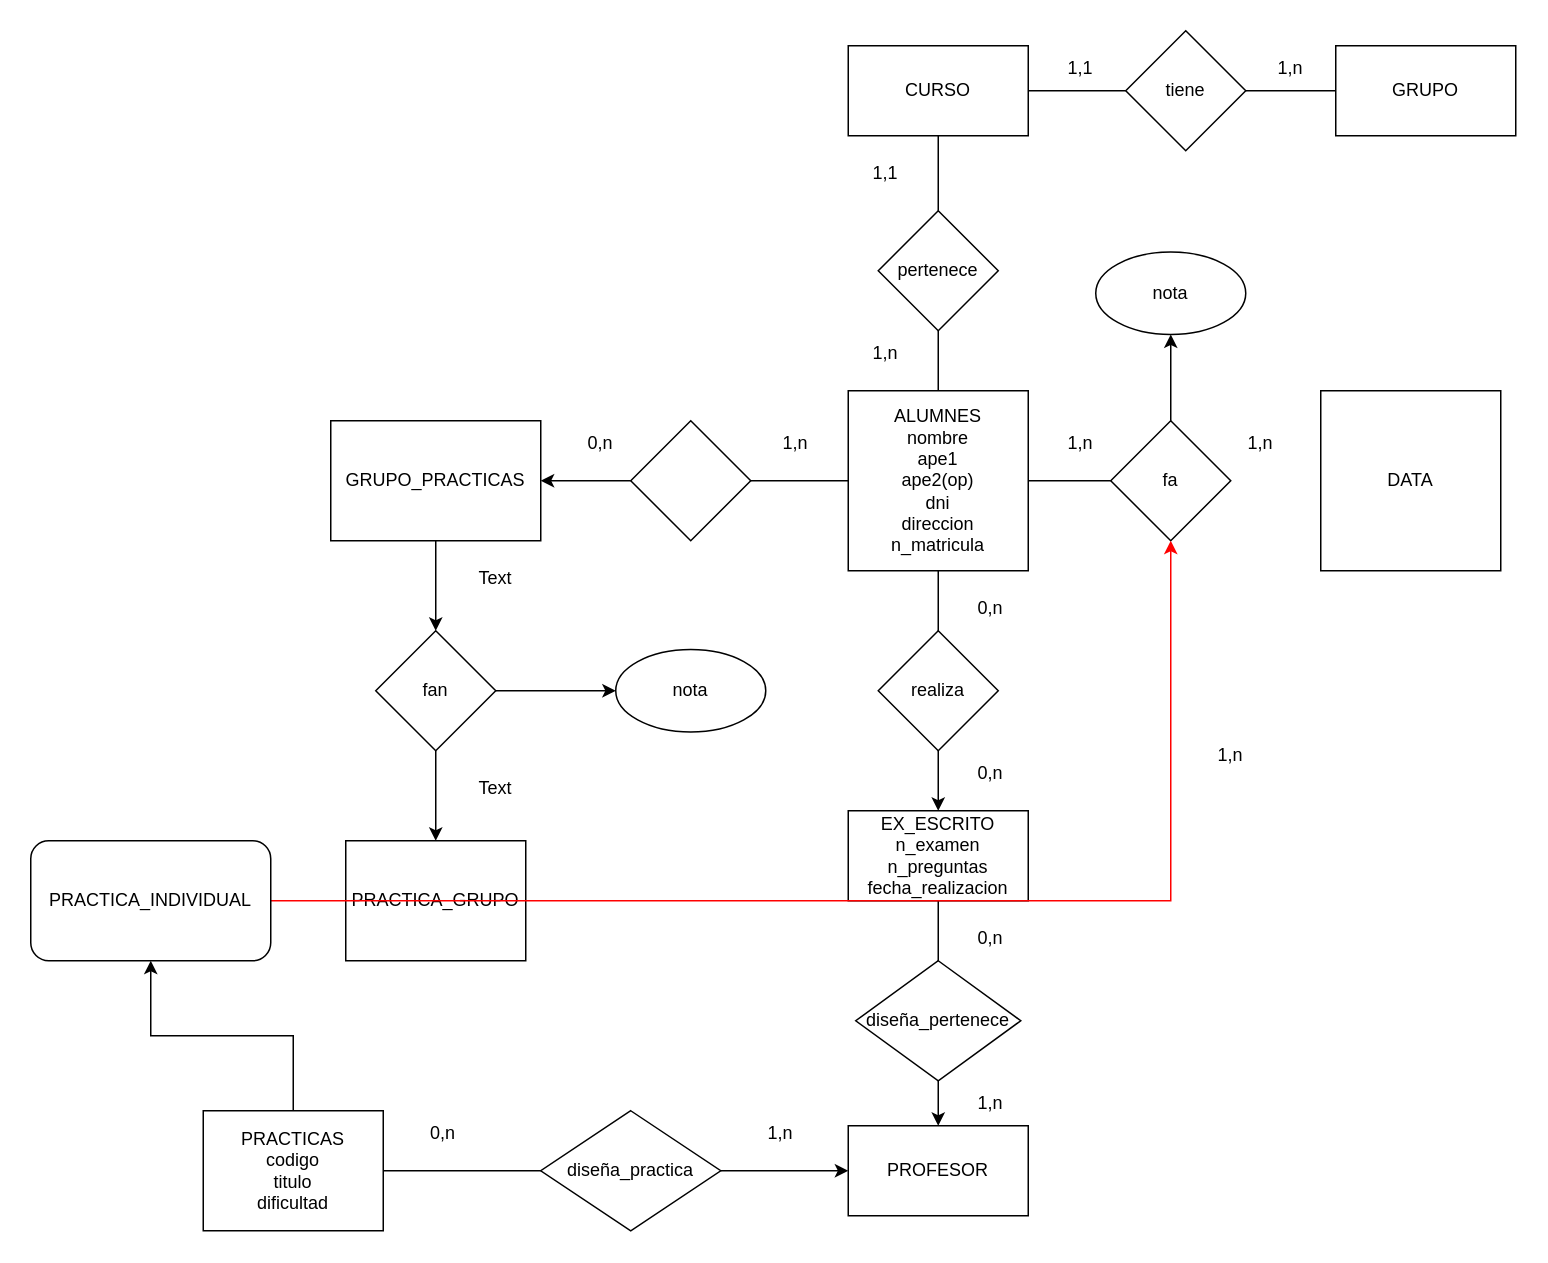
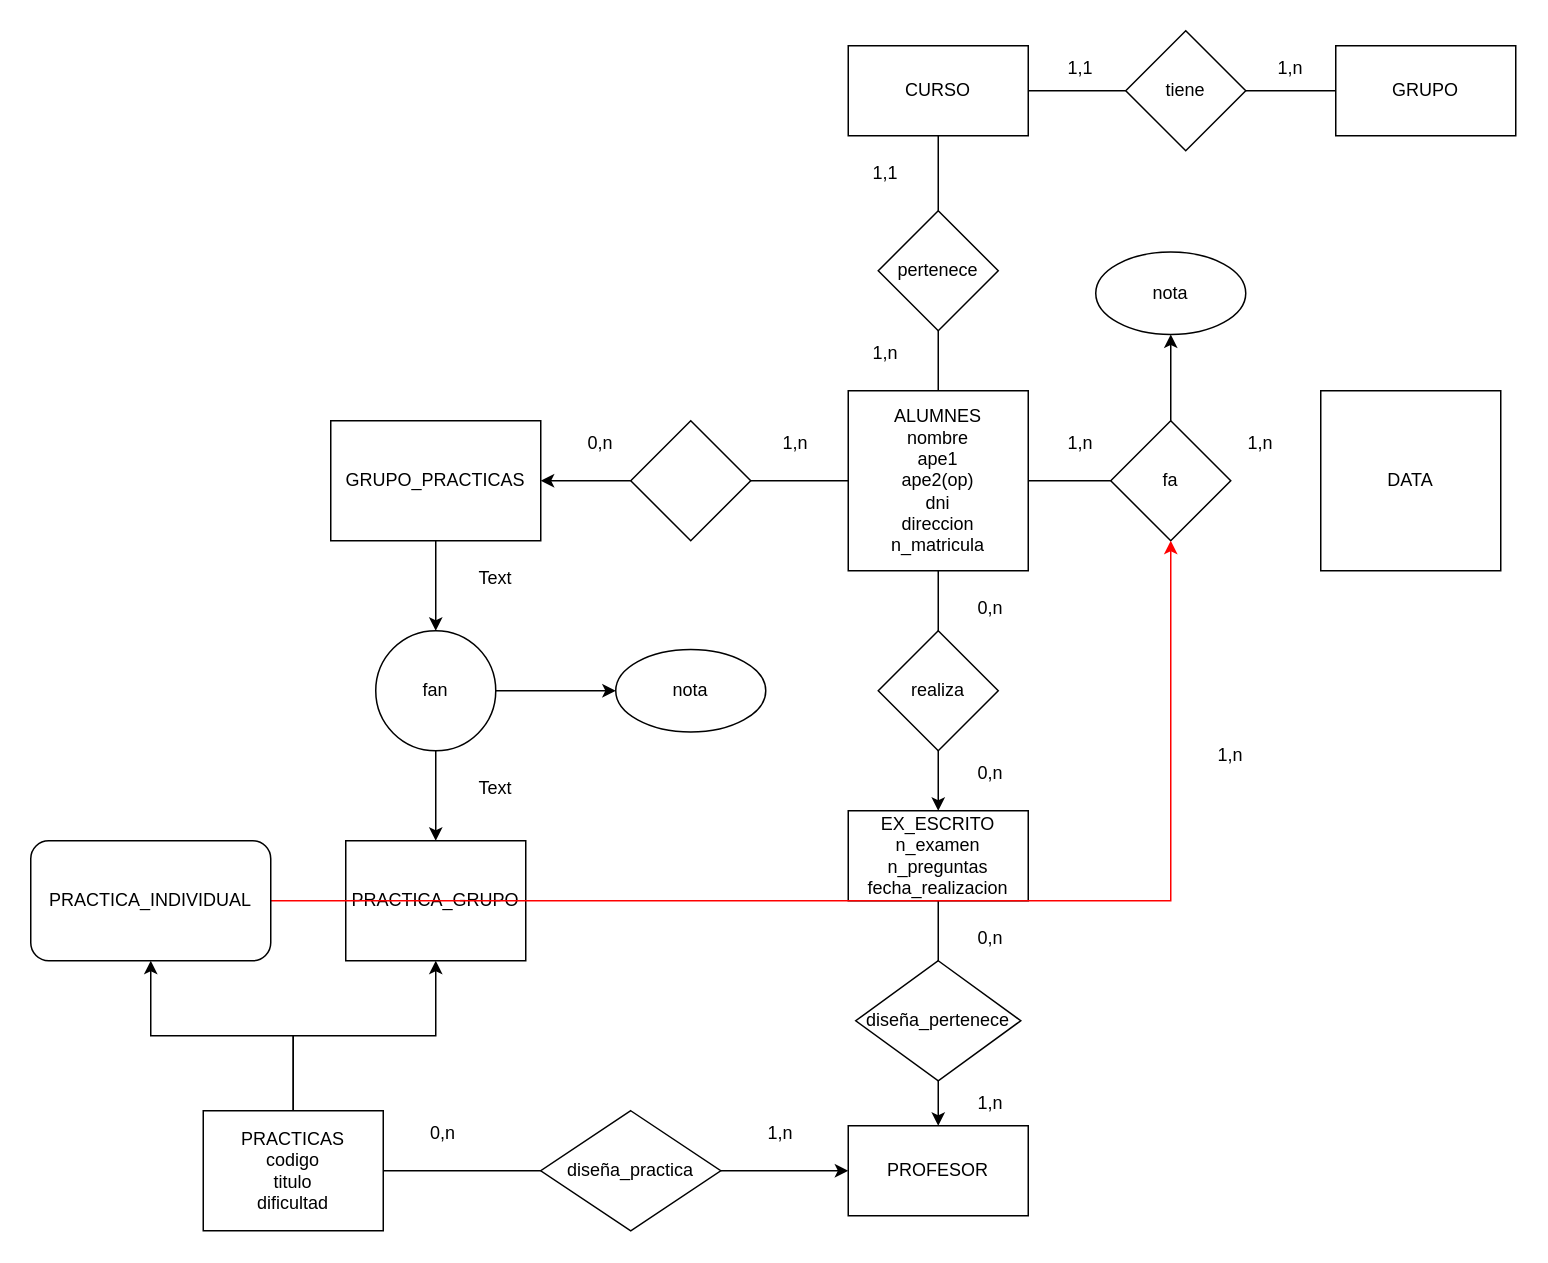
(436, 691) -> (436, 691)
none -> (398, 1036)
